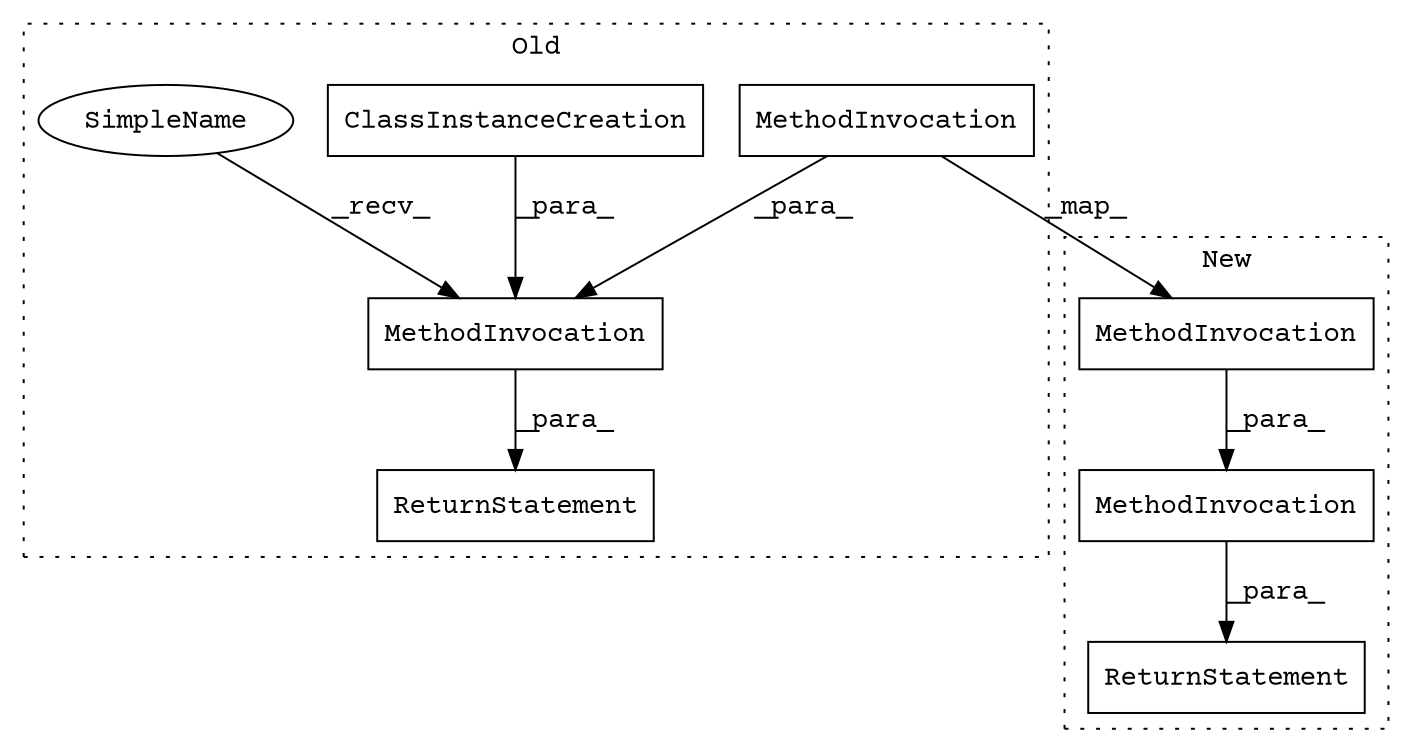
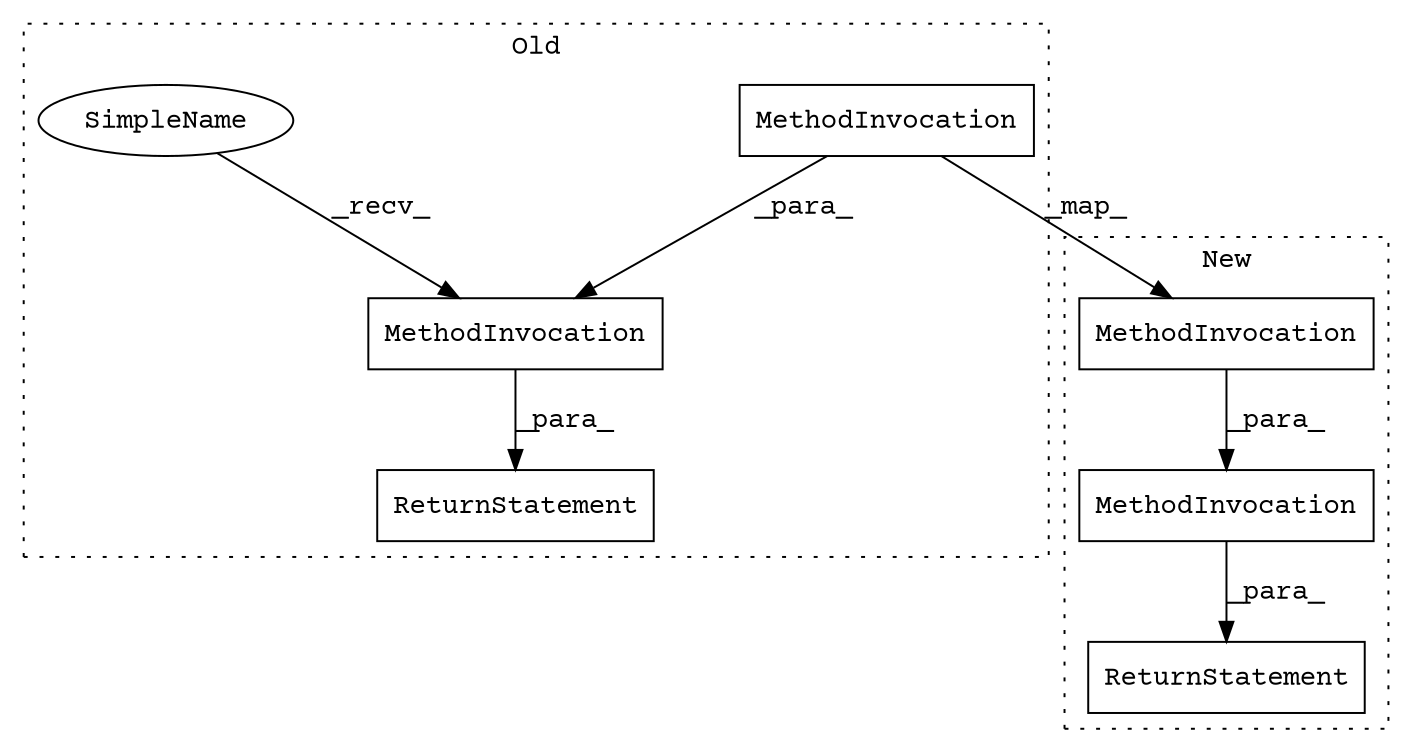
(515, 120) -> none
